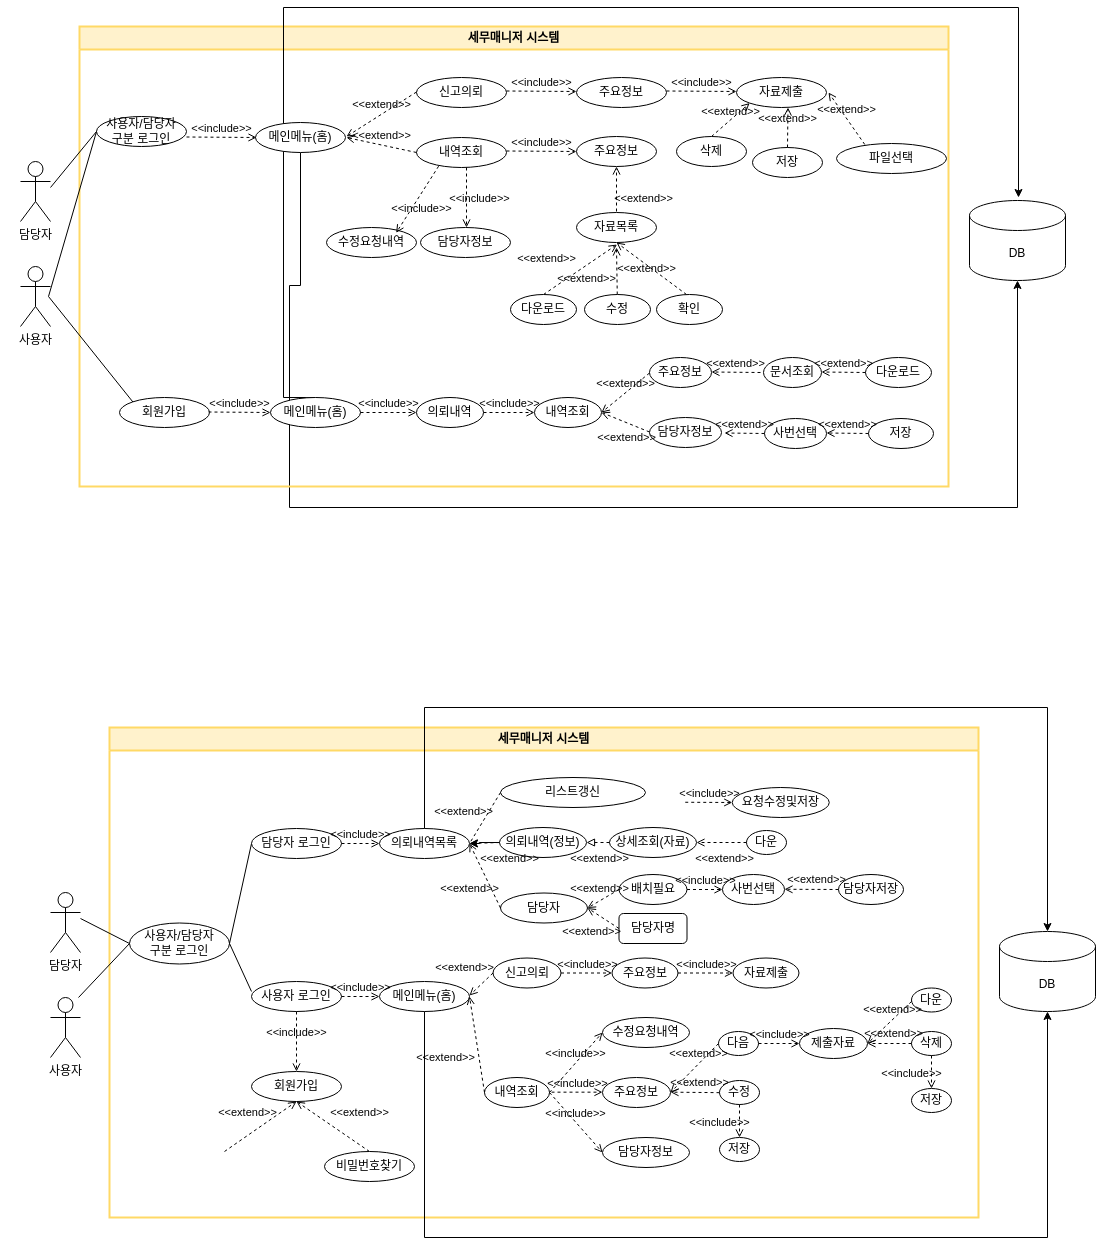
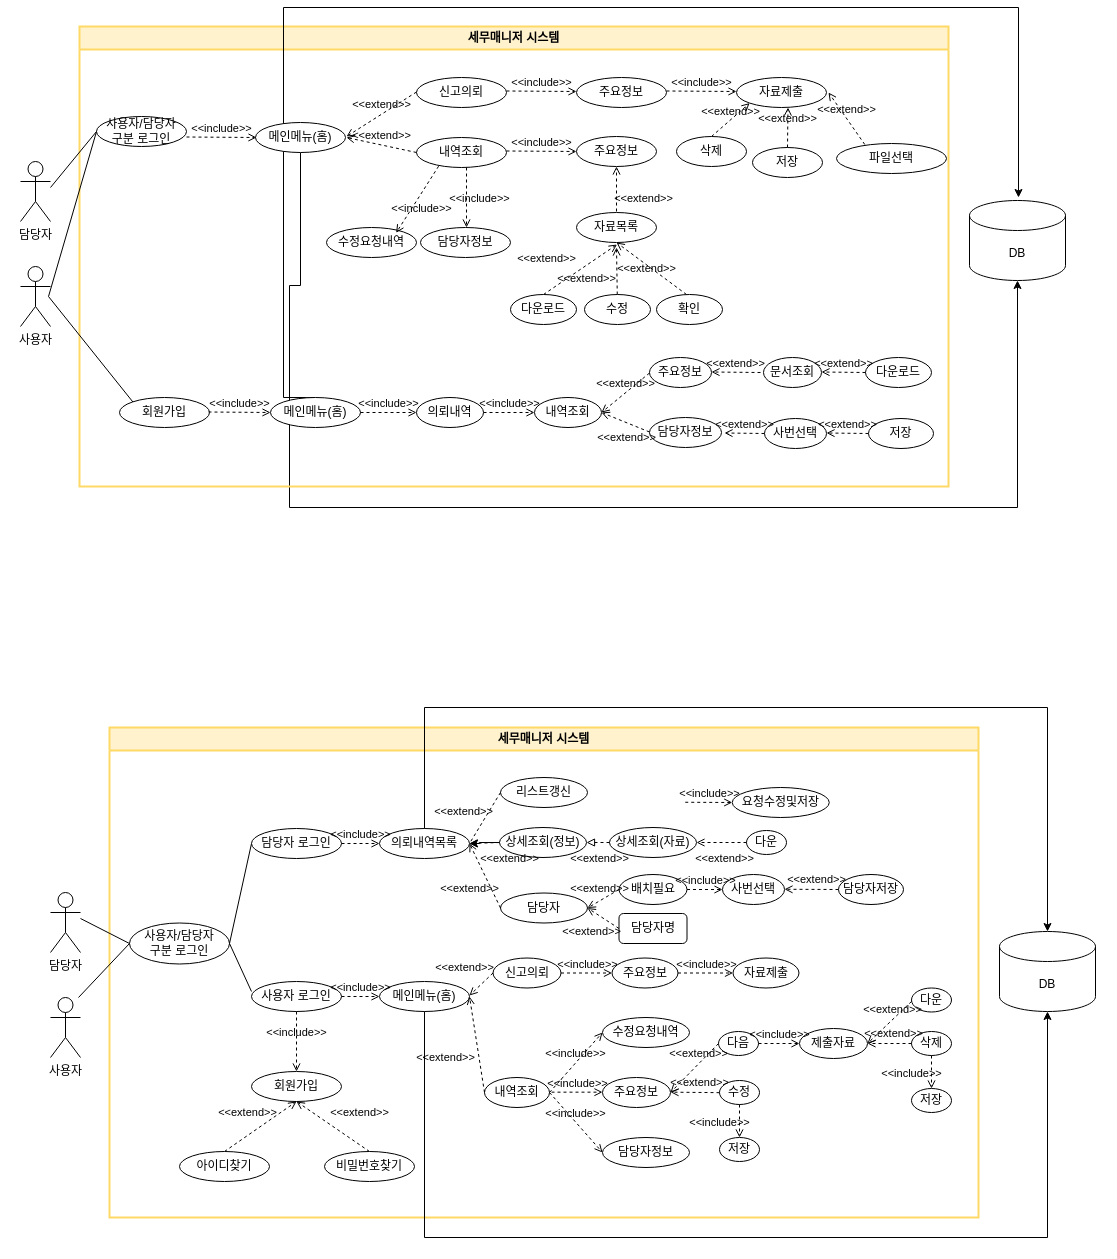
(573, 793) -> (544, 793)
(543, 843) -> (543, 843)
none -> (225, 1167)
